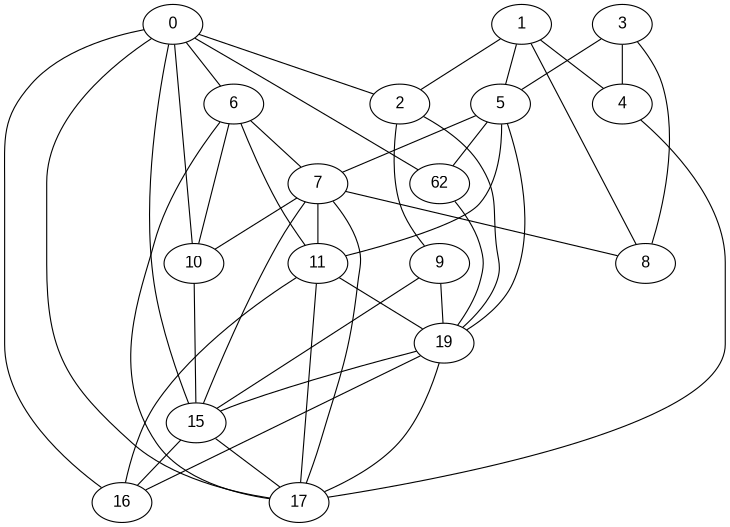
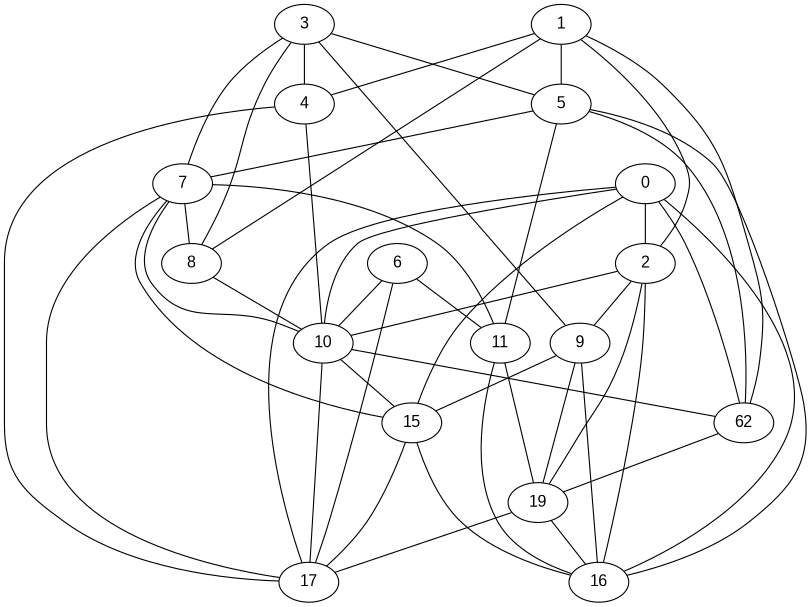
(203, 64) -> none
(276, 144) -> (223, 91)
none -> (720, 159)
none -> (442, 184)
none -> (314, 224)
(524, 242) -> (778, 314)
none -> (498, 300)
none -> (257, 303)
(309, 373) -> (316, 463)
(318, 379) -> none
none -> (534, 383)
none -> (632, 424)
none -> (589, 463)
